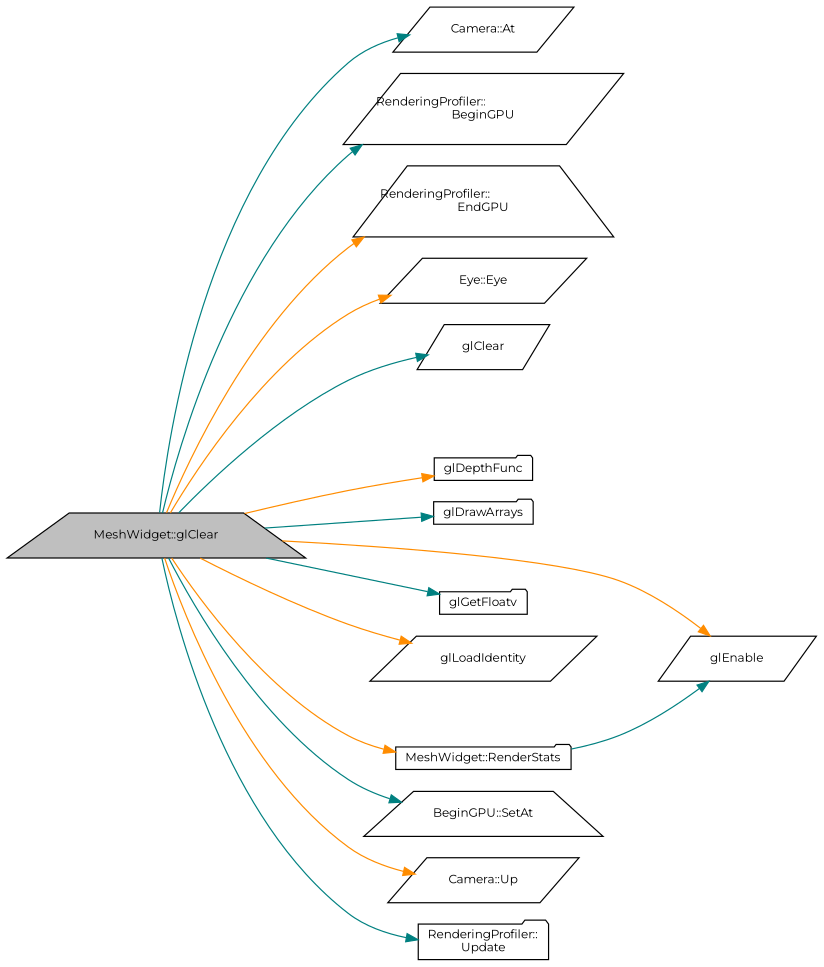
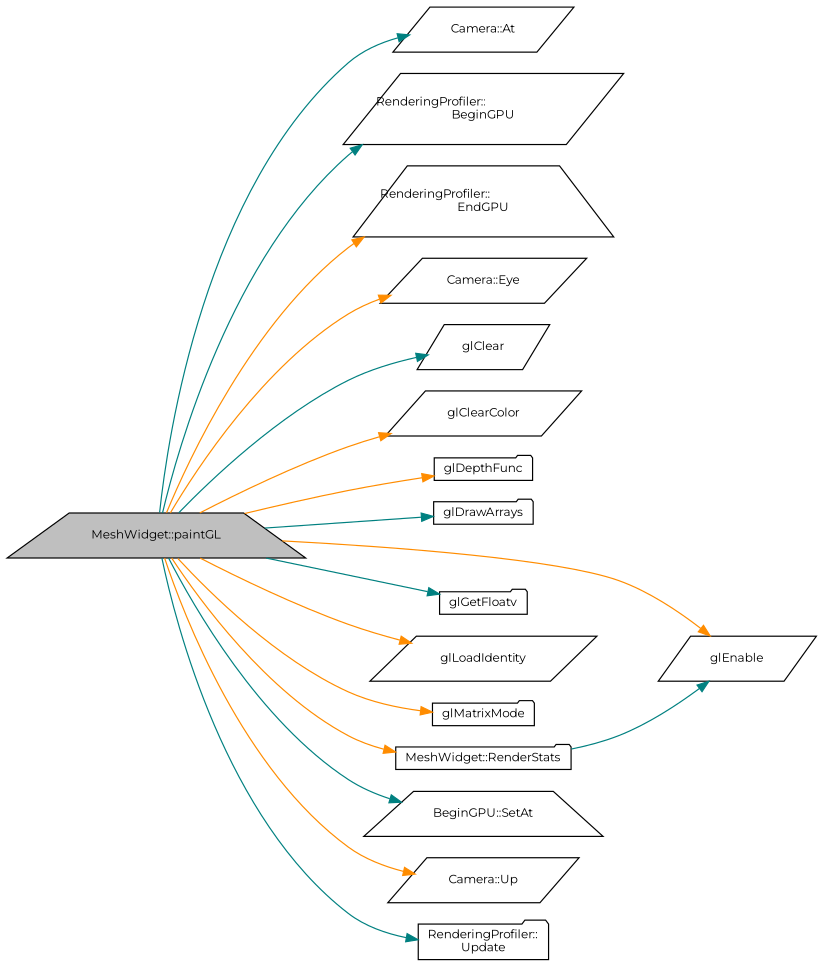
(483, 281) -> (483, 281)
none -> (483, 413)
(156, 535) -> (156, 535)
none -> (483, 714)
